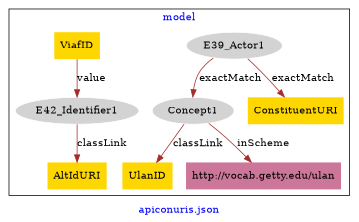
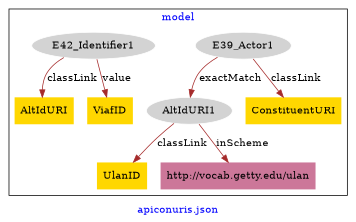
(77, 74) -> (101, 74)
(303, 78) -> (296, 78)
(193, 111) -> (189, 111)
